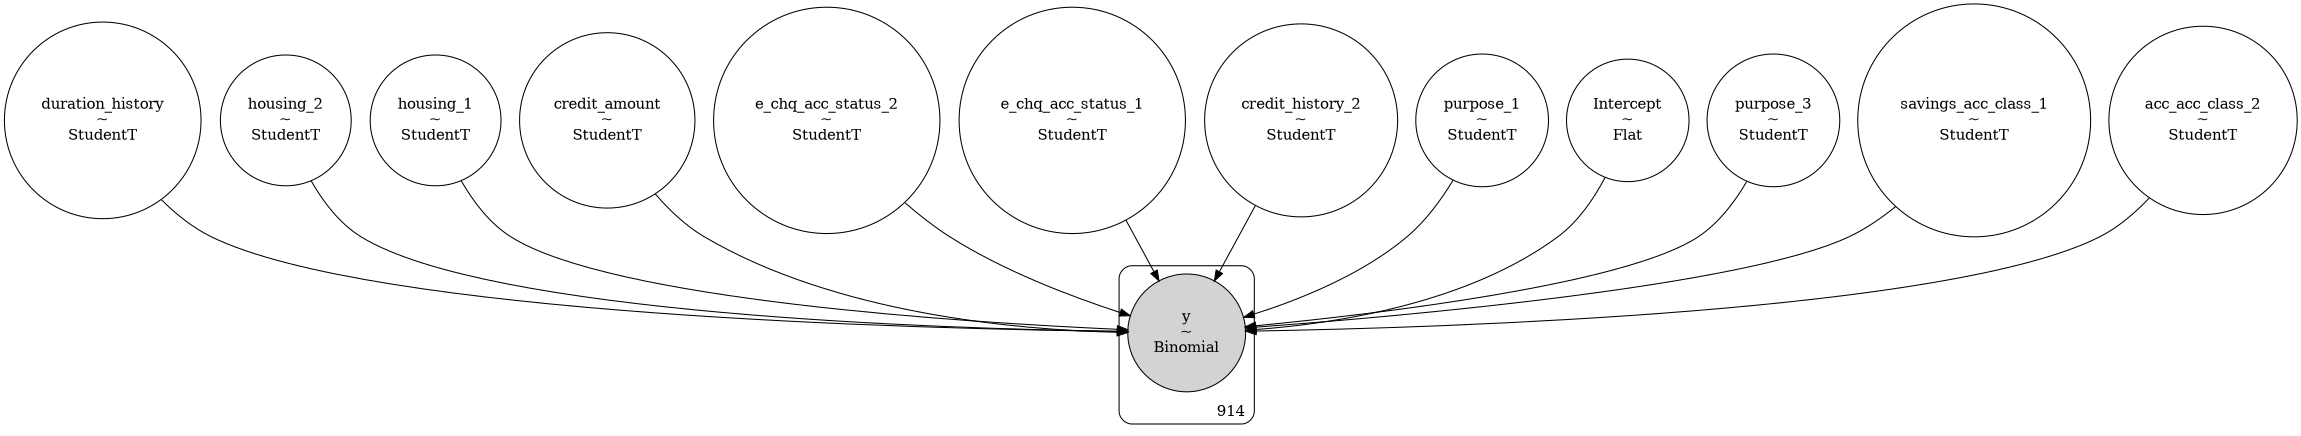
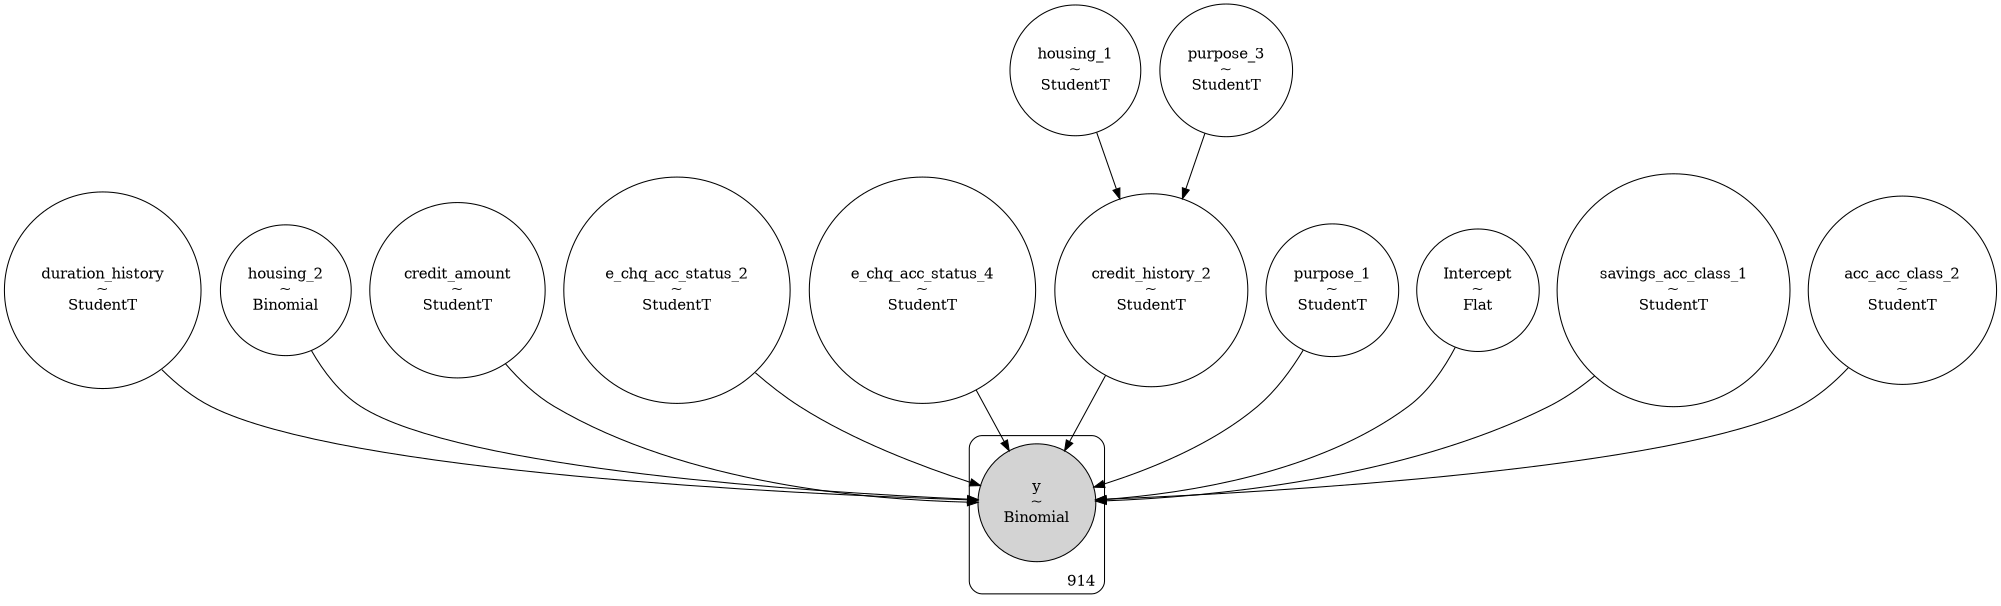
(286, 120) -> (286, 290)
(1072, 120) -> (922, 290)
(1517, 291) -> (1195, 161)
(772, 301) -> (1107, 161)
